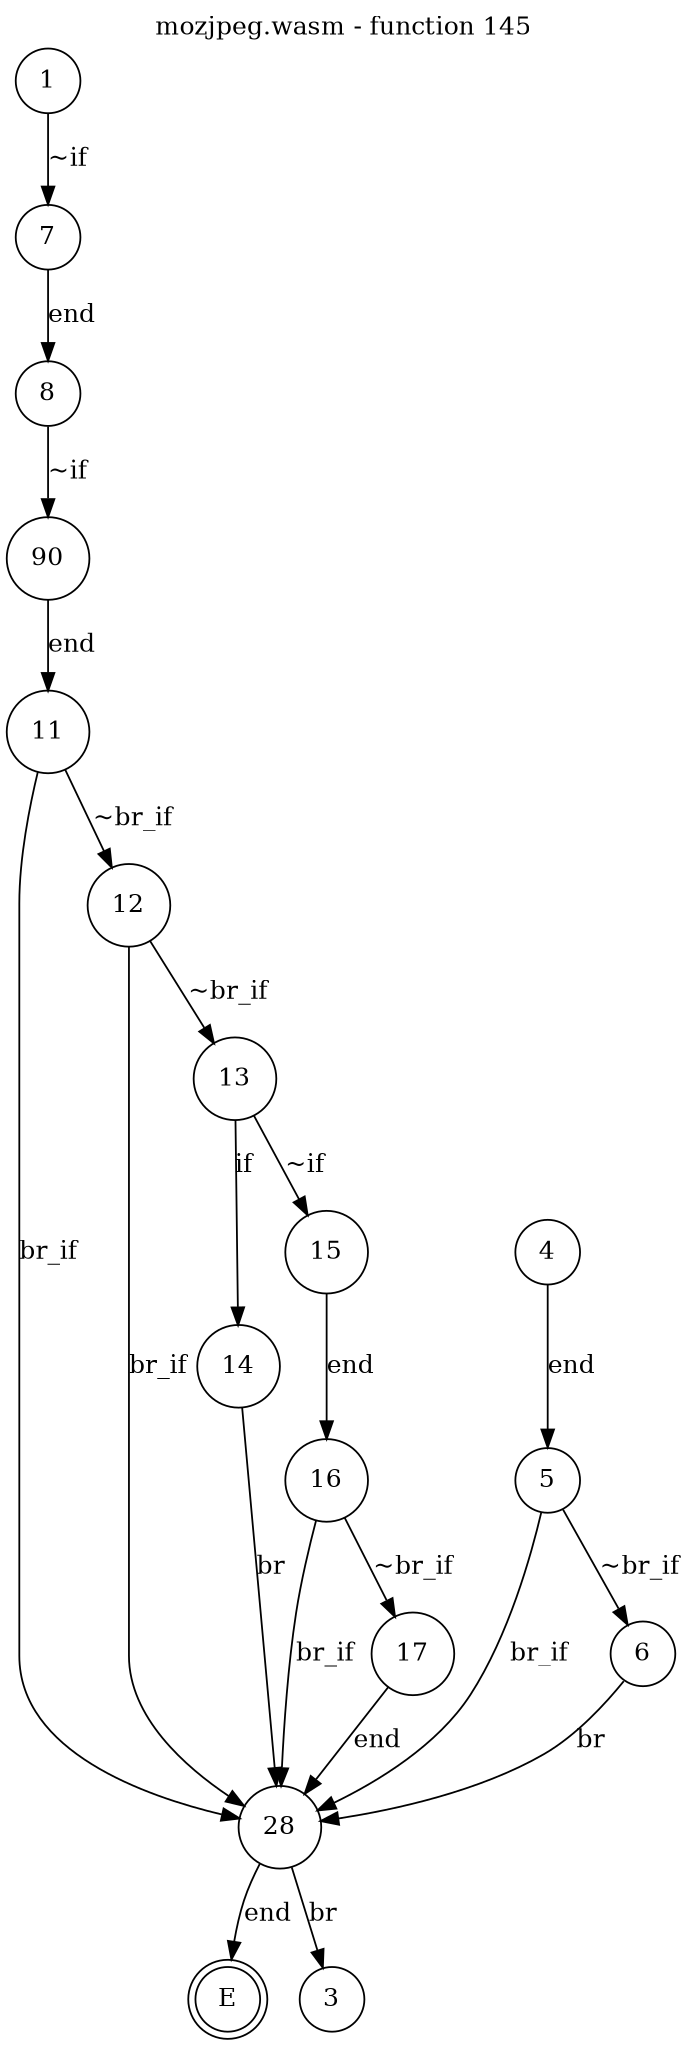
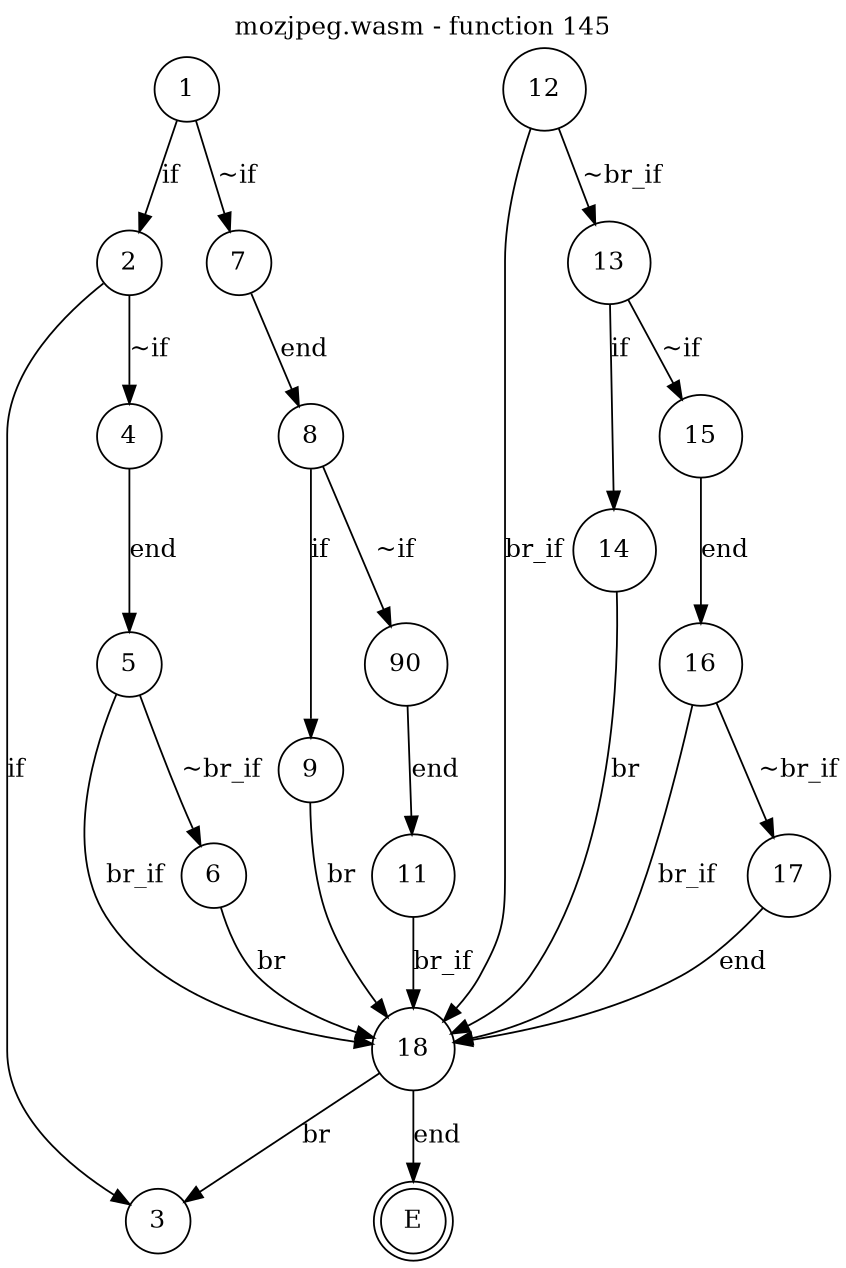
none -> (129, 263)
none -> (311, 770)
(85, 810) -> none
(280, 1827) -> (413, 1049)
